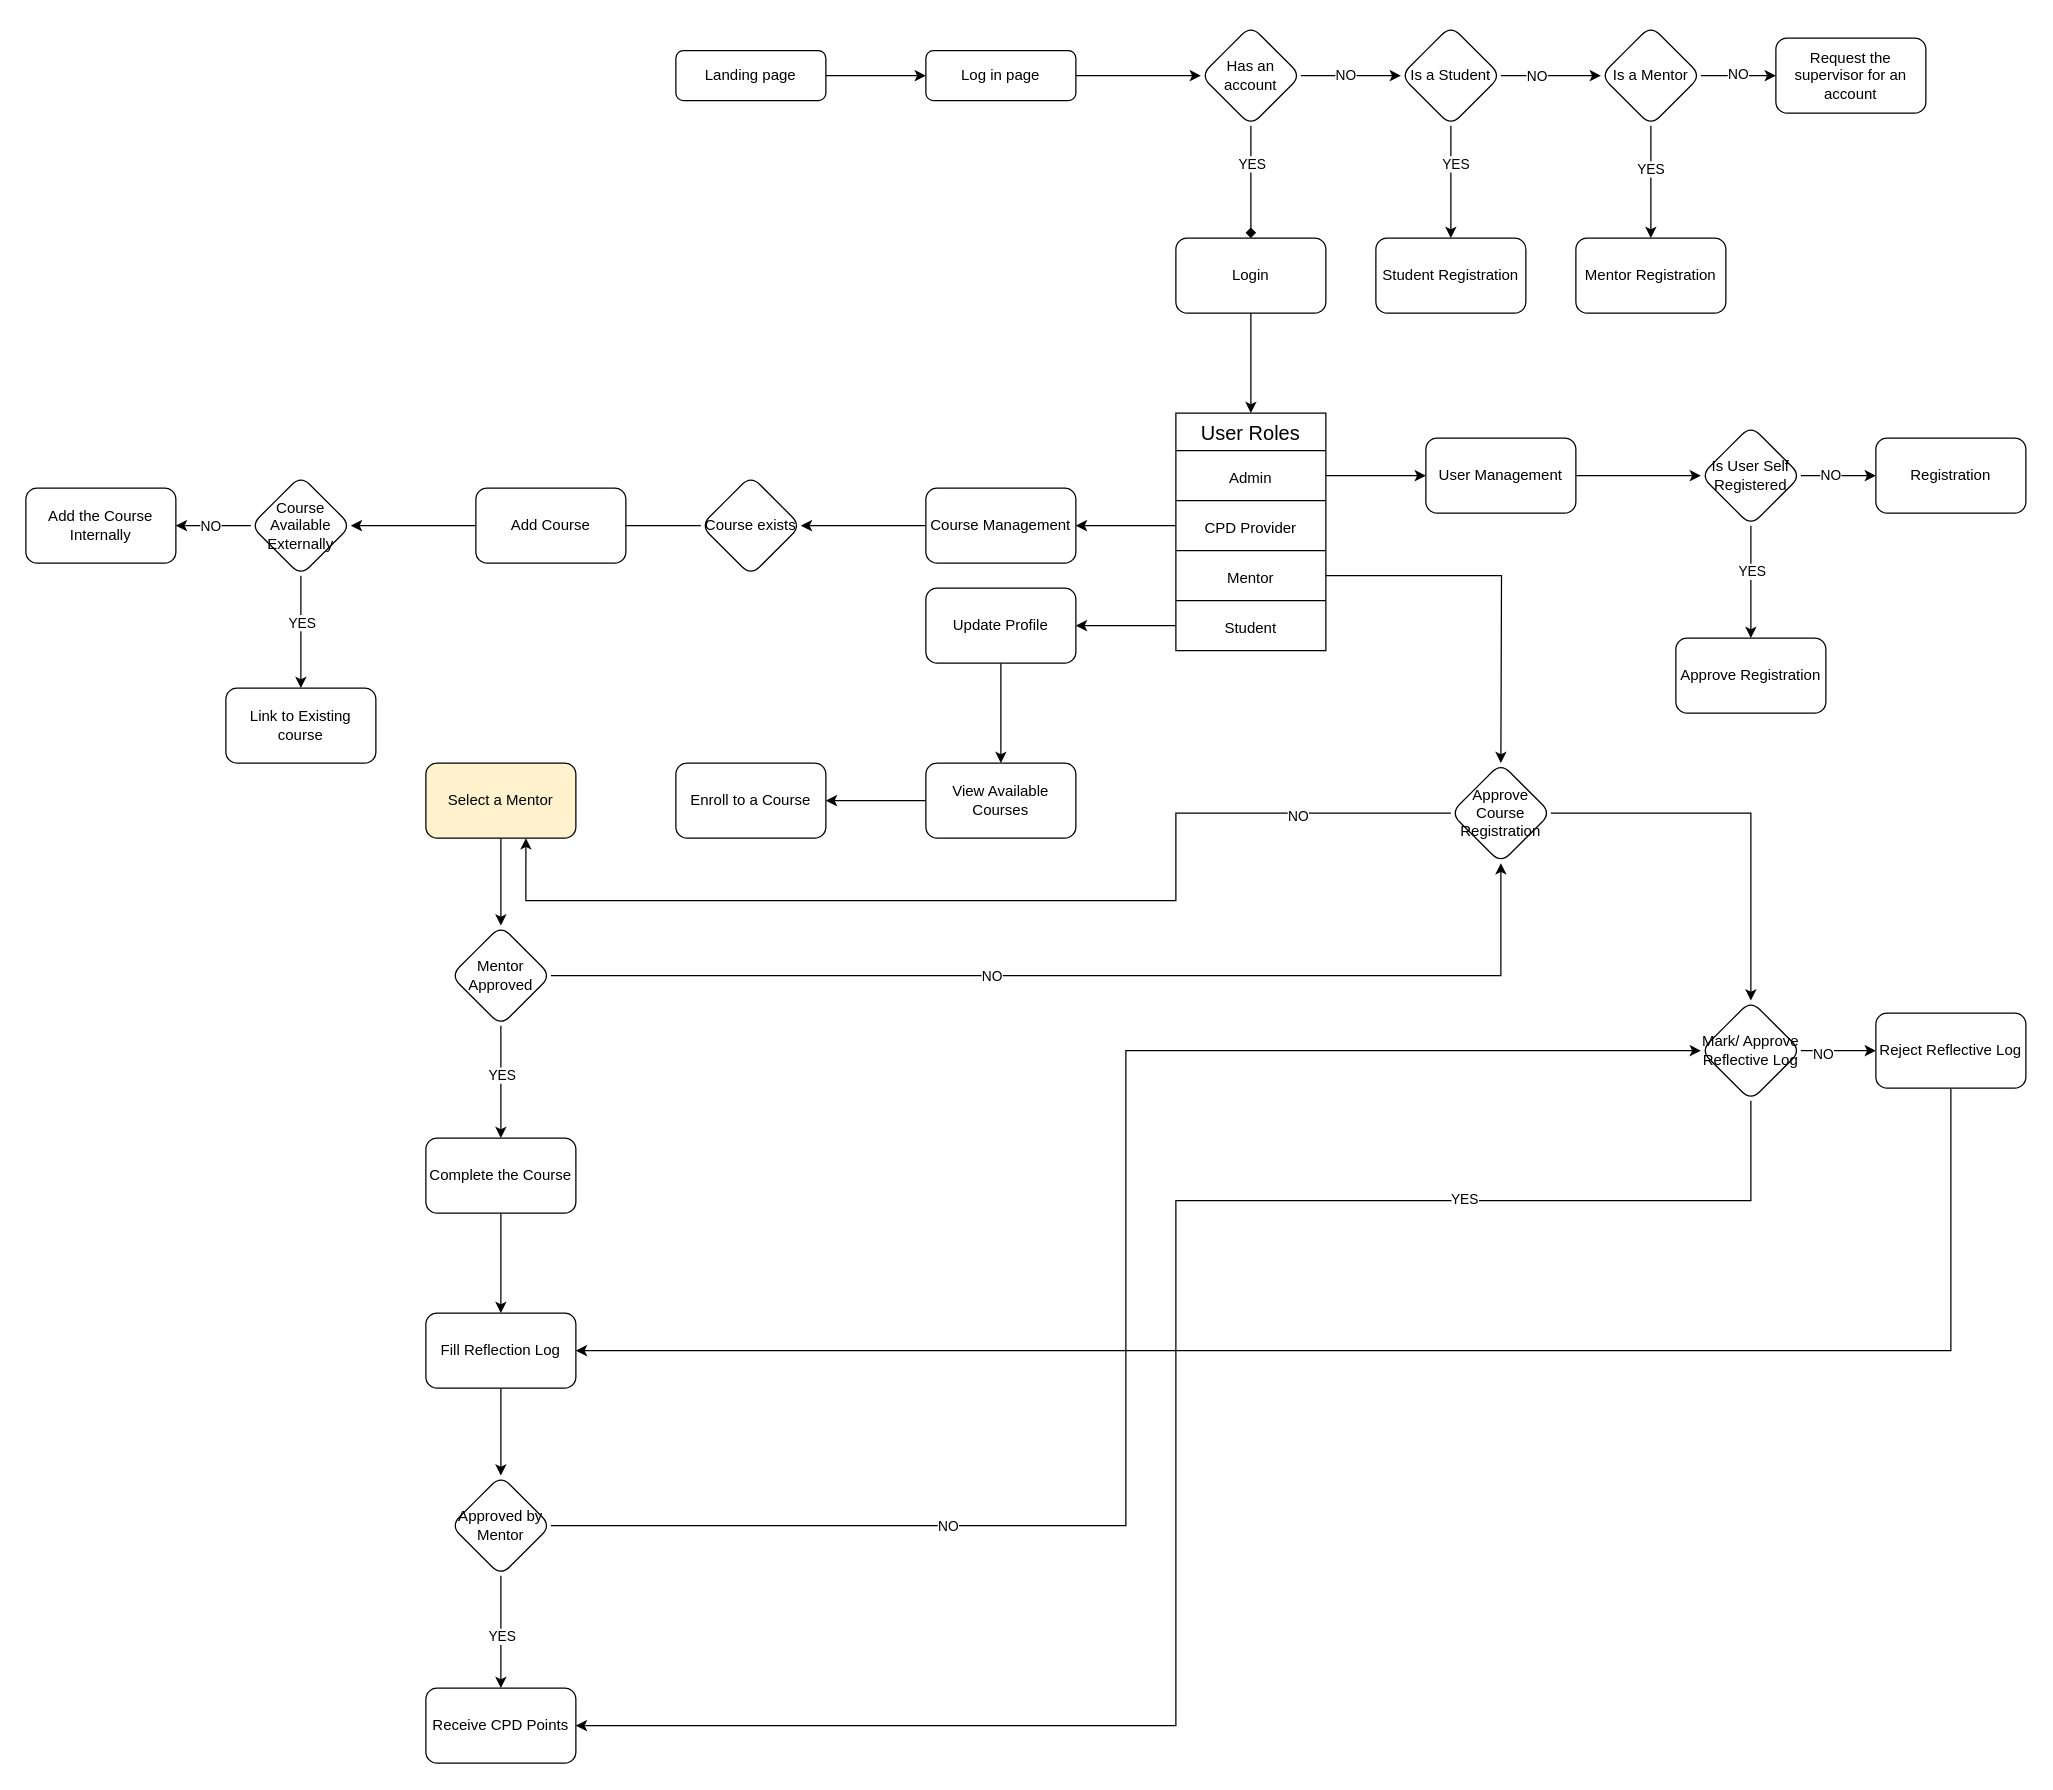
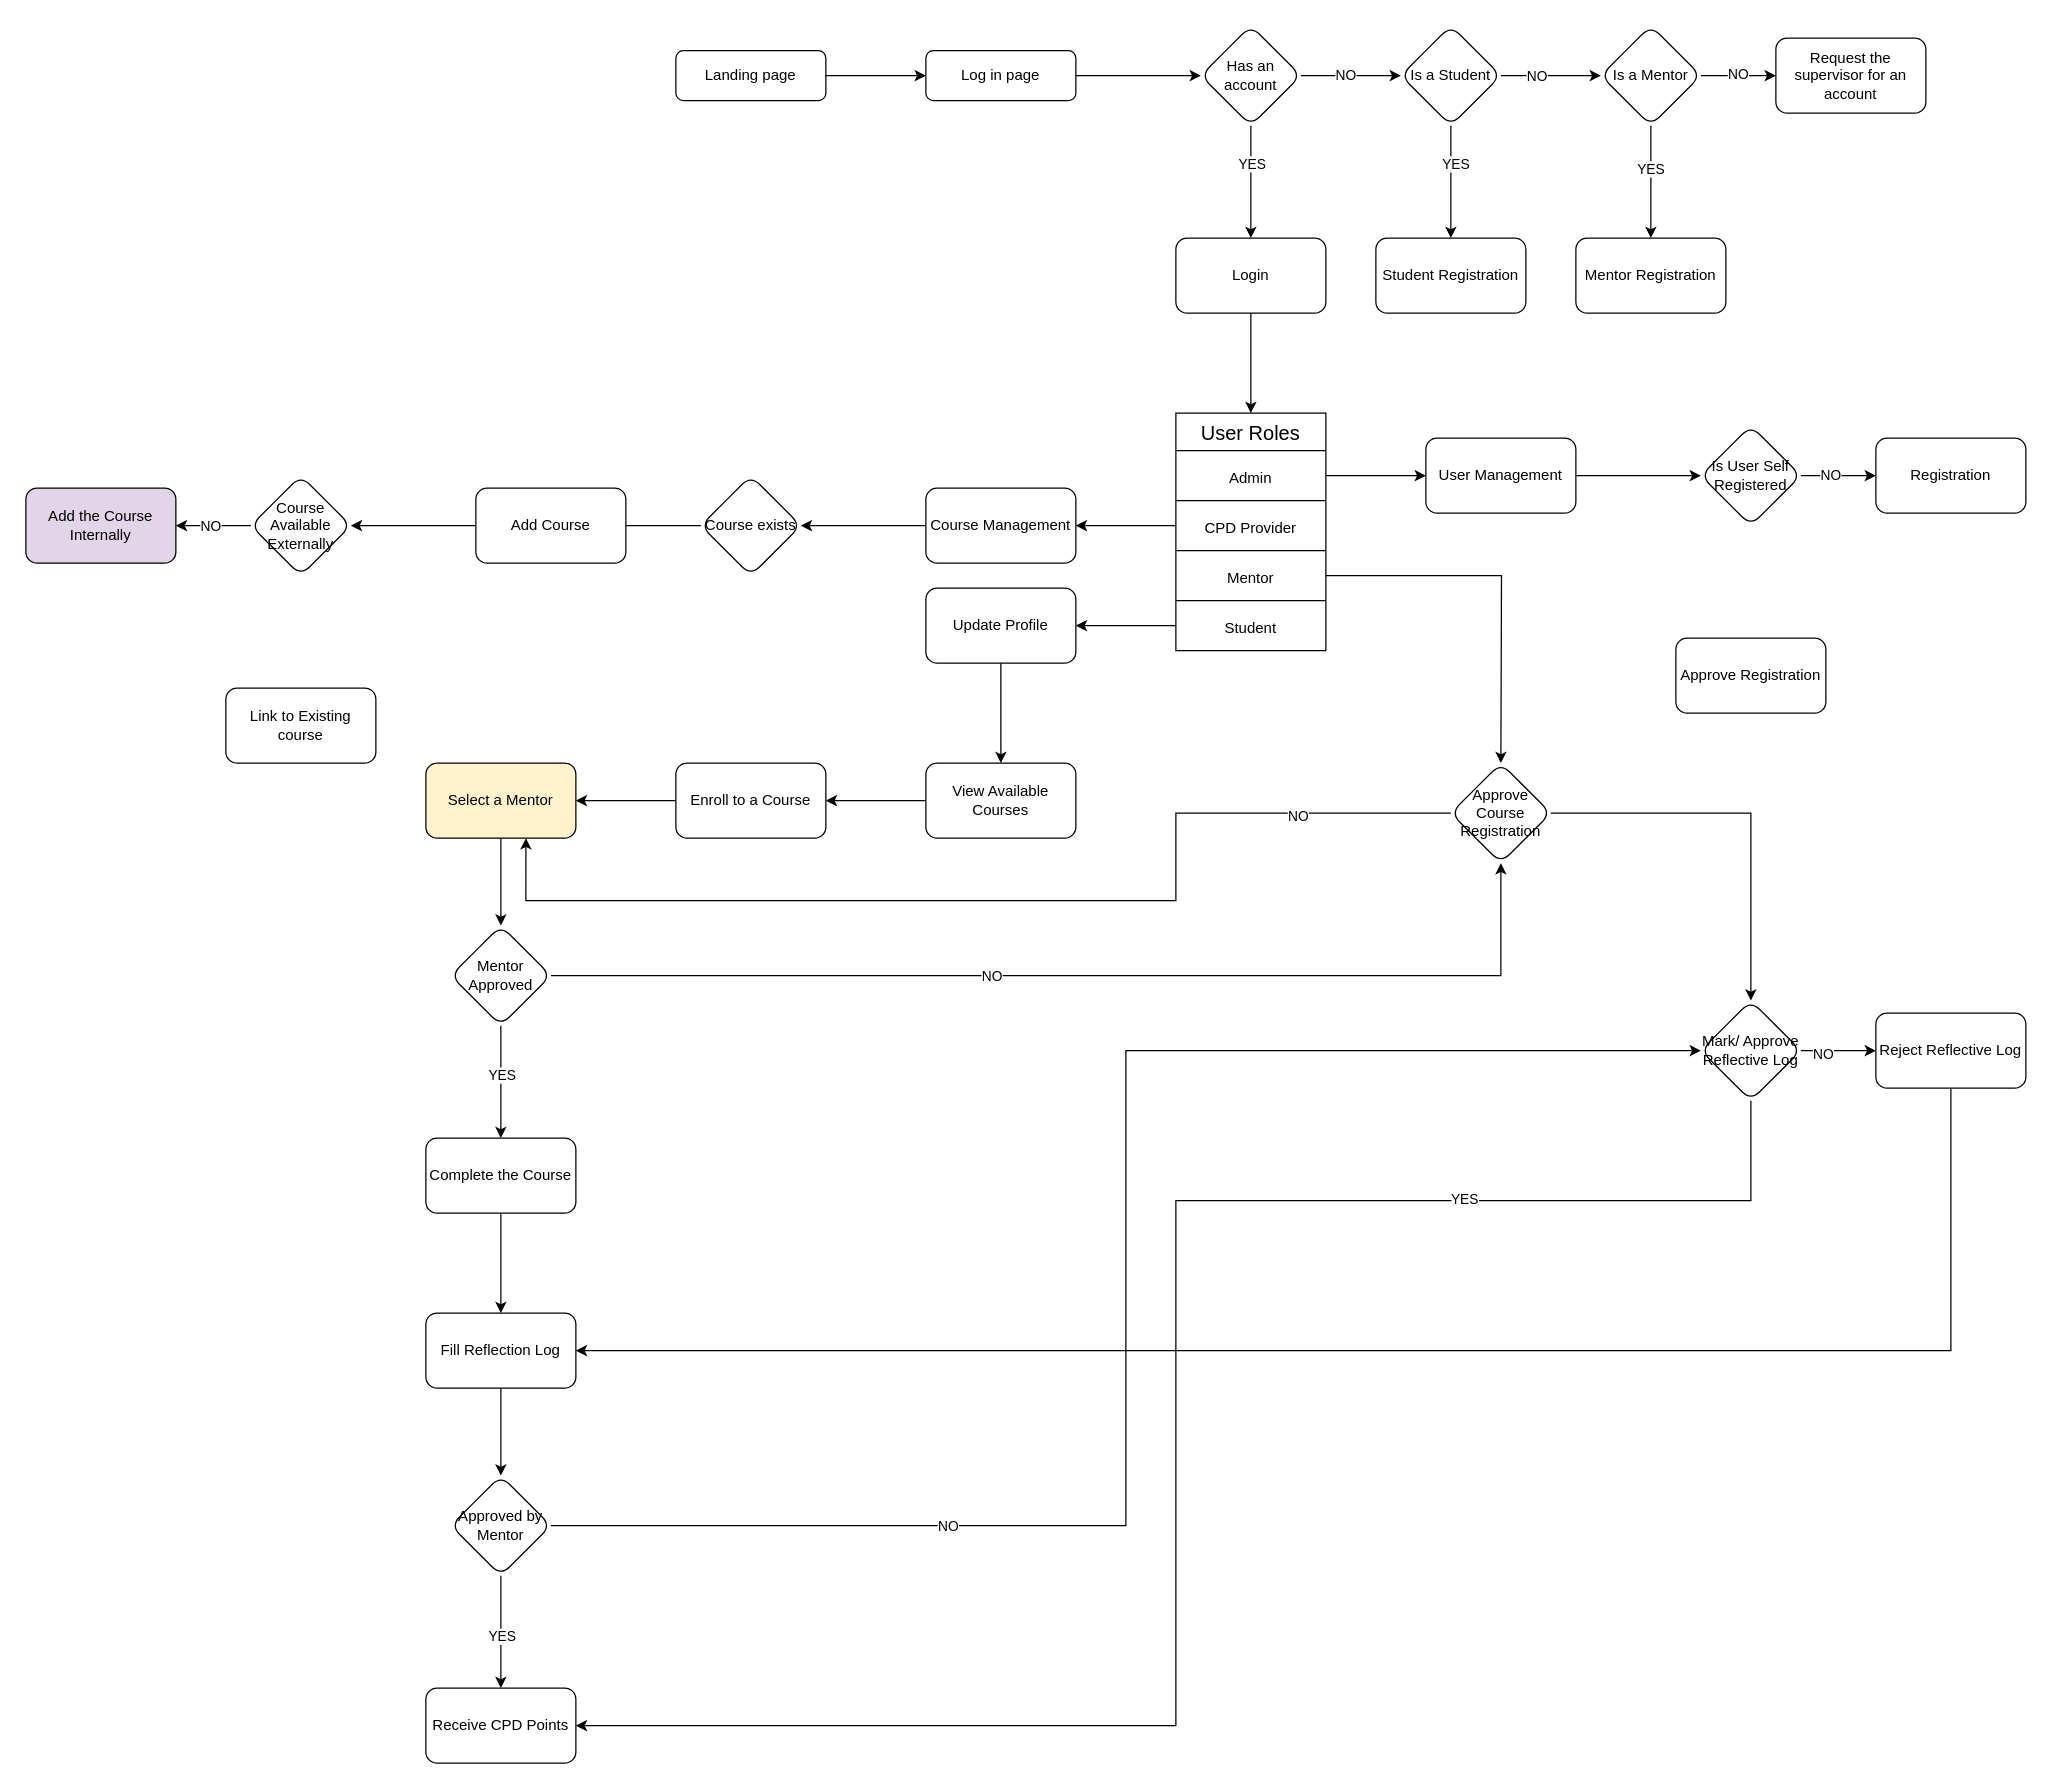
(1251, 227) -> (1251, 228)
(101, 526) -> (101, 526)
(1751, 578) -> none
(301, 628) -> none
none -> (630, 801)
